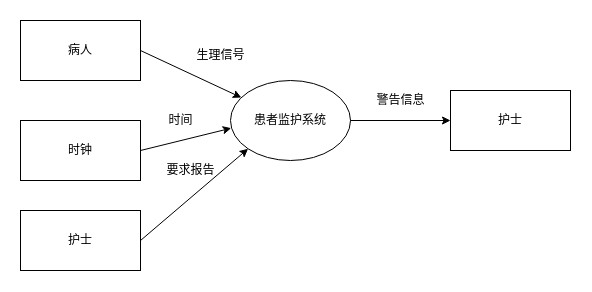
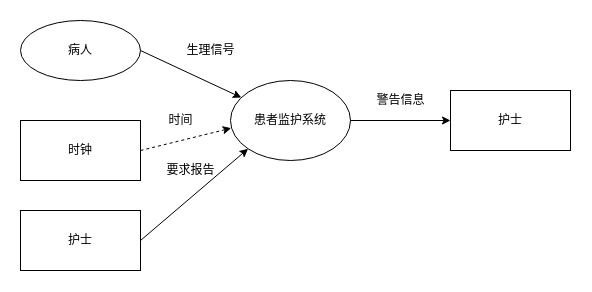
(81, 51) -> (81, 51)
(221, 56) -> (211, 51)
(182, 140) -> (182, 140)
